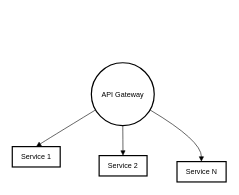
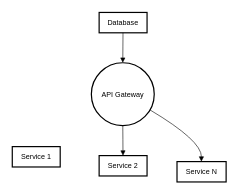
none -> (123, 23)
none -> (123, 33)
(70, 126) -> none
